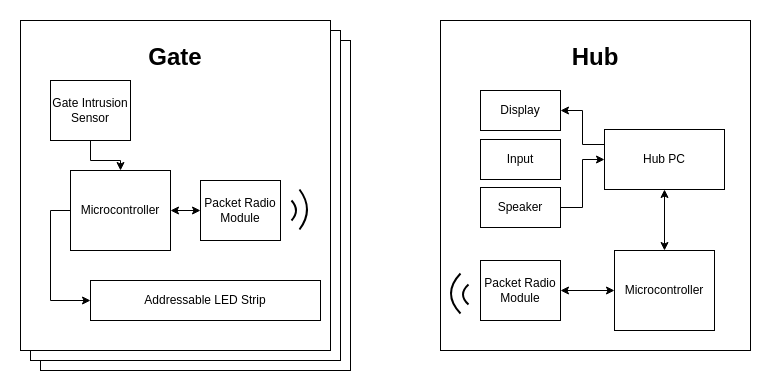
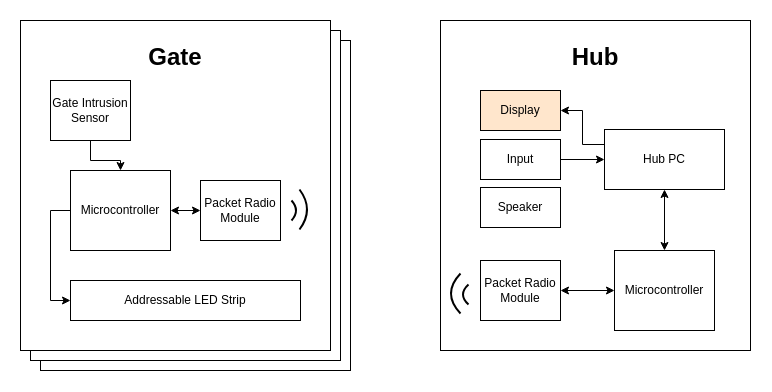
(521, 111) -> (521, 111)
(583, 194) -> (573, 160)
(206, 301) -> (186, 301)
